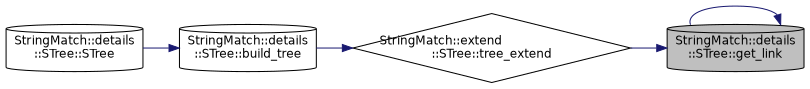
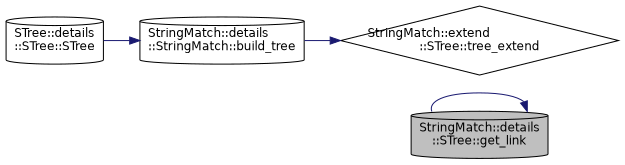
(75, 48) -> (55, 41)
(248, 48) -> (222, 41)
(644, 48) -> none
